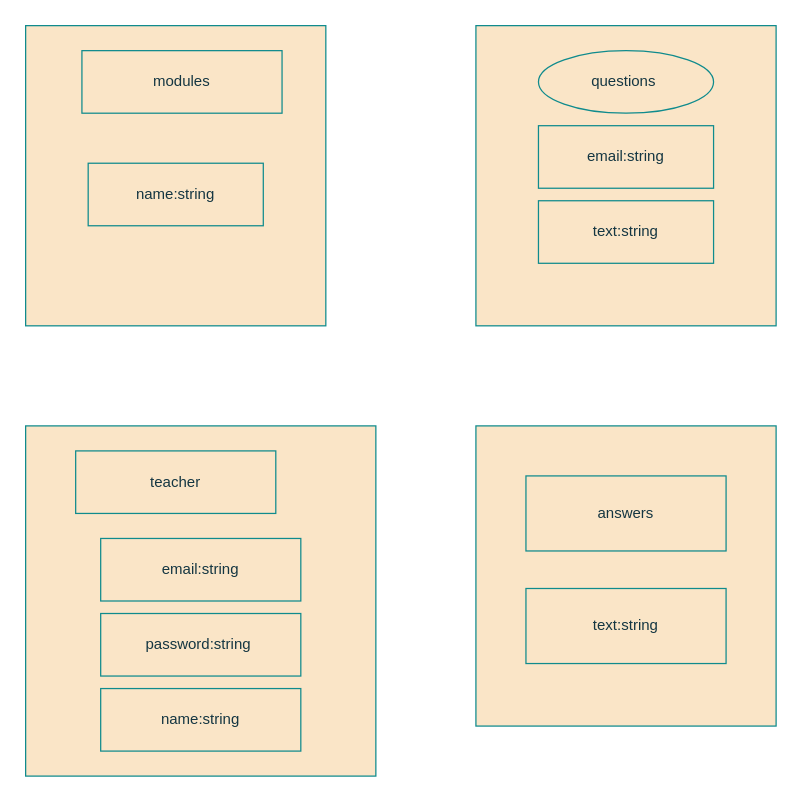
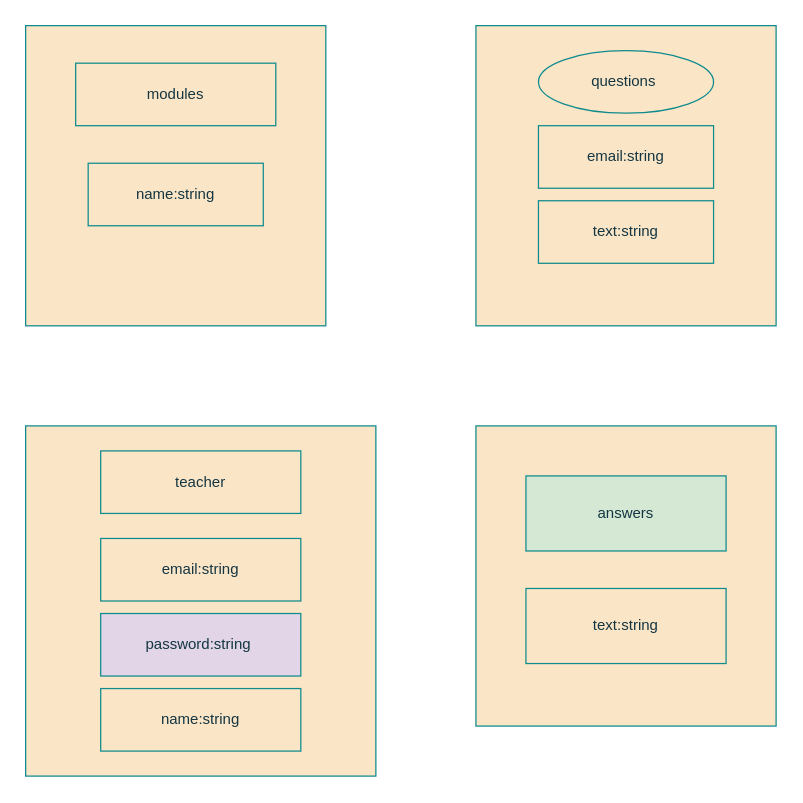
(182, 82) -> (176, 94)
(176, 482) -> (201, 482)
(626, 513) -> (626, 513)
(201, 644) -> (201, 644)
